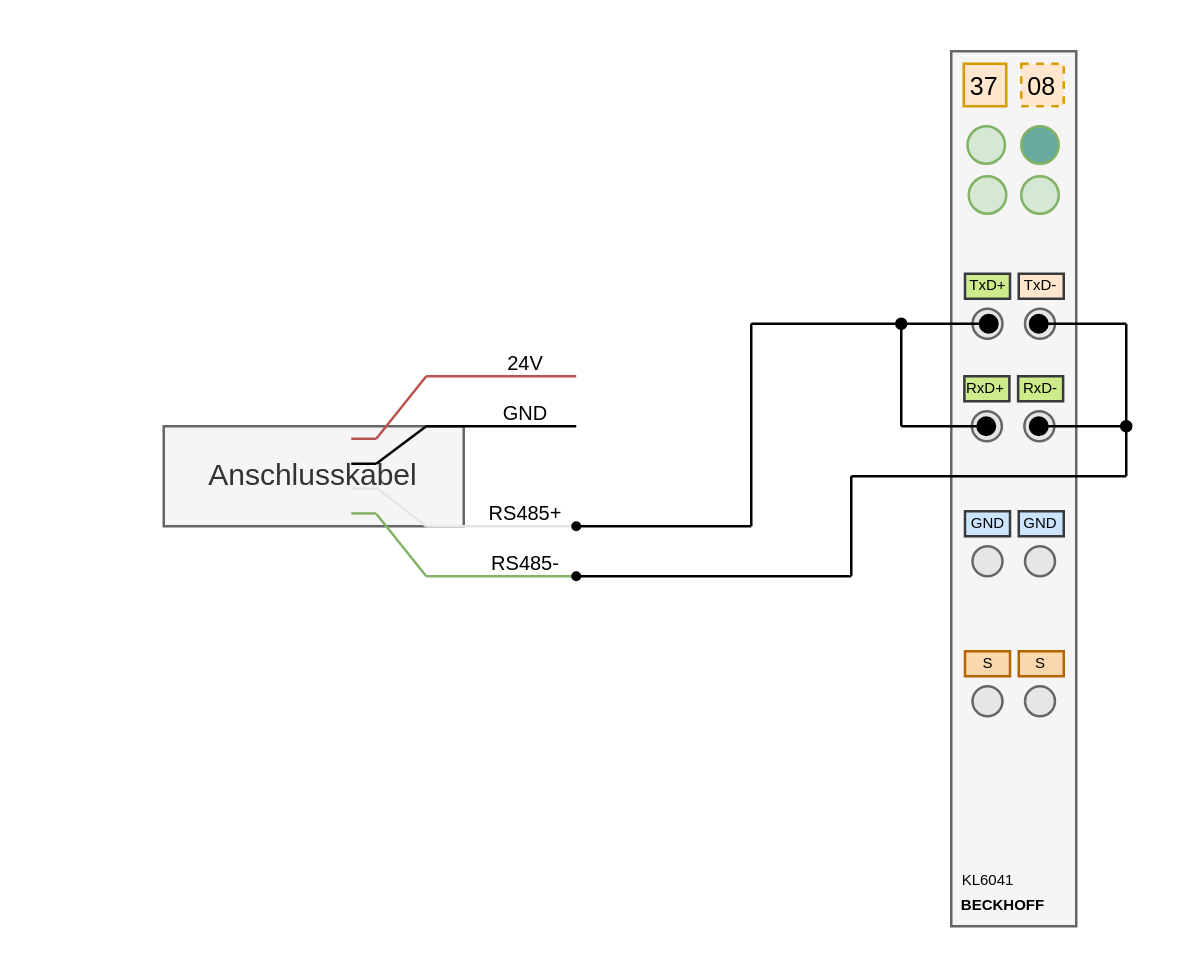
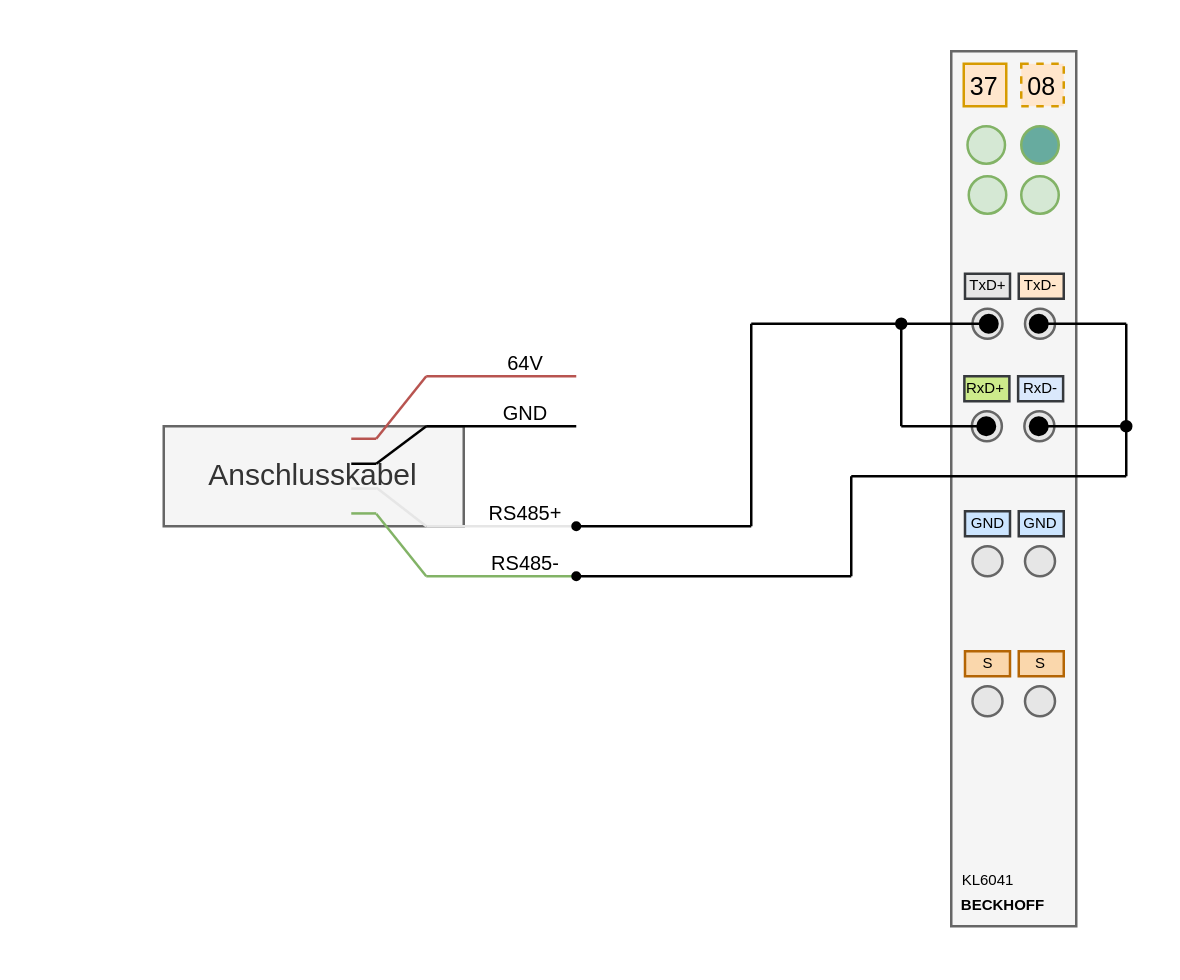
(988, 286) -> (988, 286)
(526, 364) -> (526, 364)
(1041, 389) -> (1041, 389)
